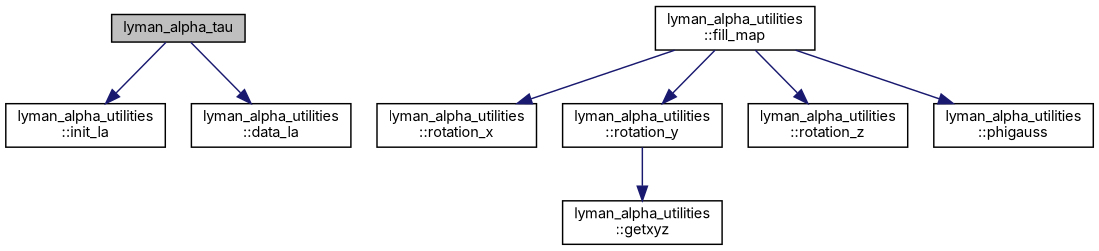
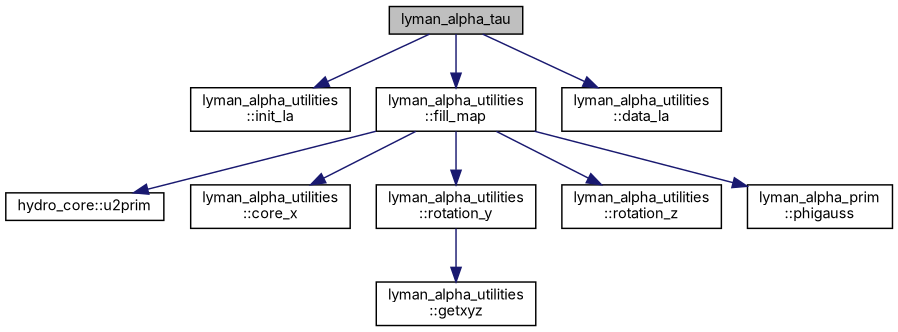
none -> (456, 54)
(457, 125) -> (270, 207)
(1014, 125) -> (820, 207)
none -> (85, 207)
